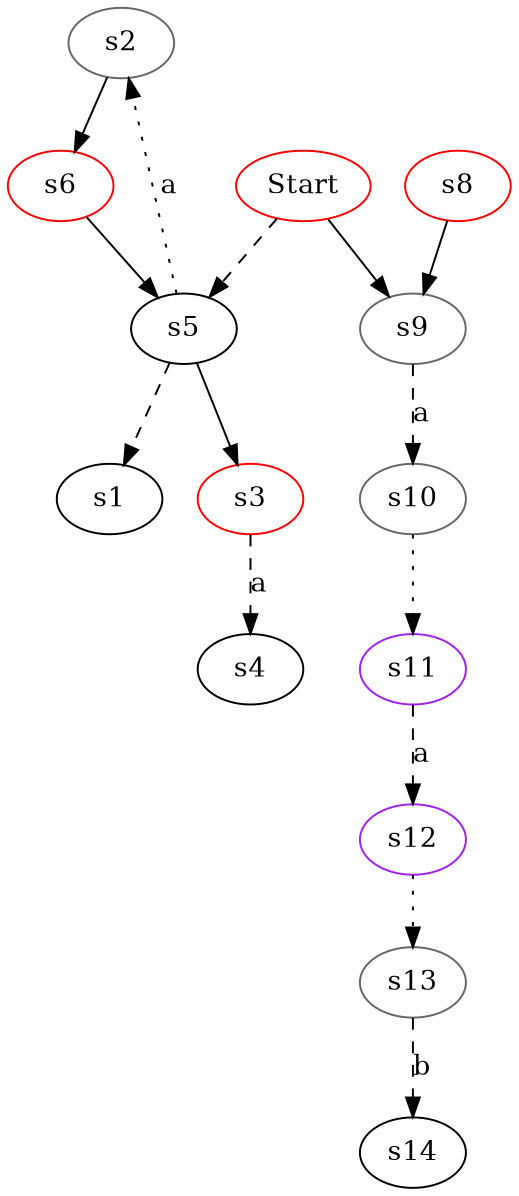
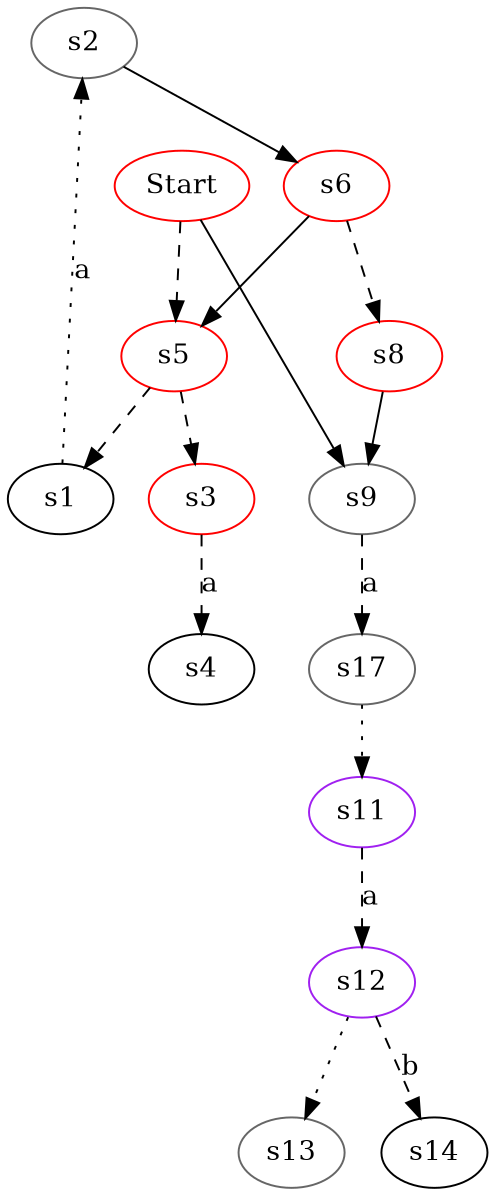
(155, 196) -> (72, 281)
none -> (360, 261)
(184, 329) -> (174, 356)
(214, 405) -> (186, 418)
(413, 499) -> (362, 669)
(413, 1058) -> (394, 1058)
